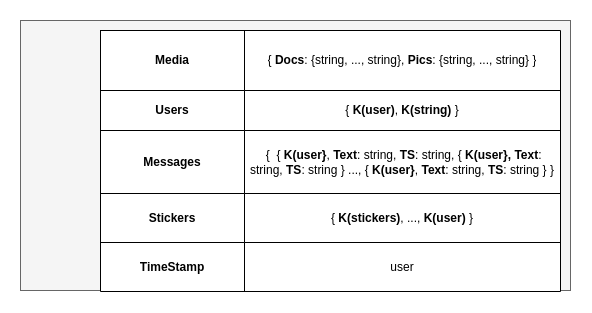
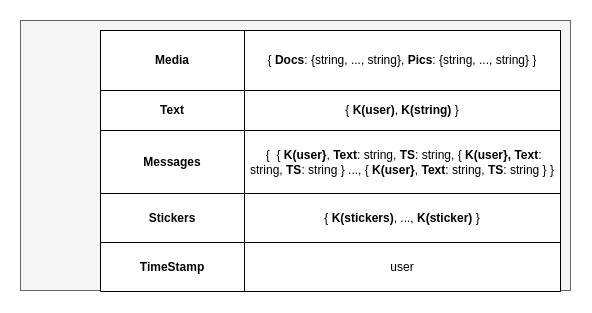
(173, 111) -> (173, 111)
(403, 219) -> (403, 219)
